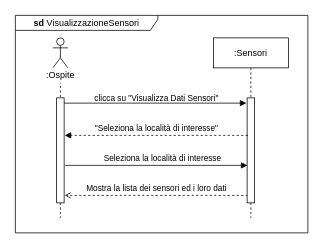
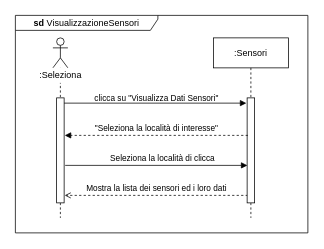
(61, 75) -> (61, 75)
(163, 158) -> (163, 158)
